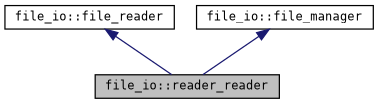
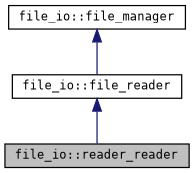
(231, 55) -> (97, 58)
